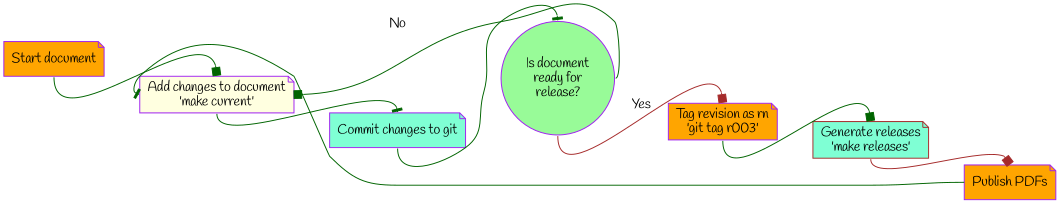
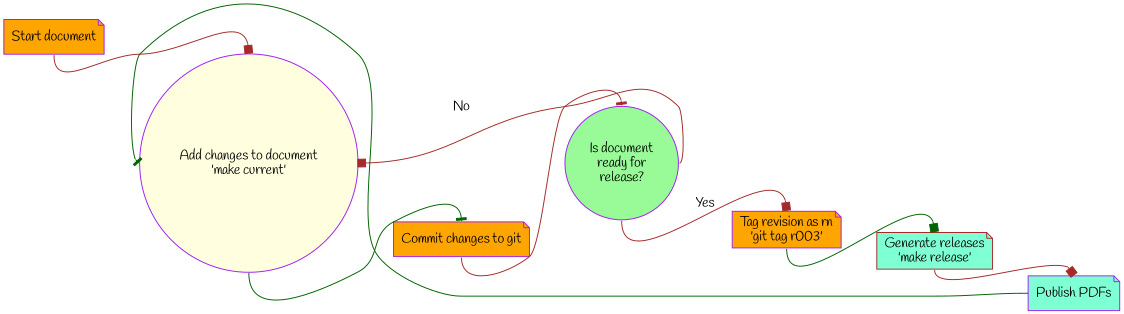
(485, 26) -> (551, 109)
(131, 78) -> (154, 53)
(483, 94) -> (546, 191)
(217, 95) -> (249, 163)
(398, 130) -> (461, 239)
(871, 140) -> (935, 251)
(1010, 182) -> (1074, 293)
